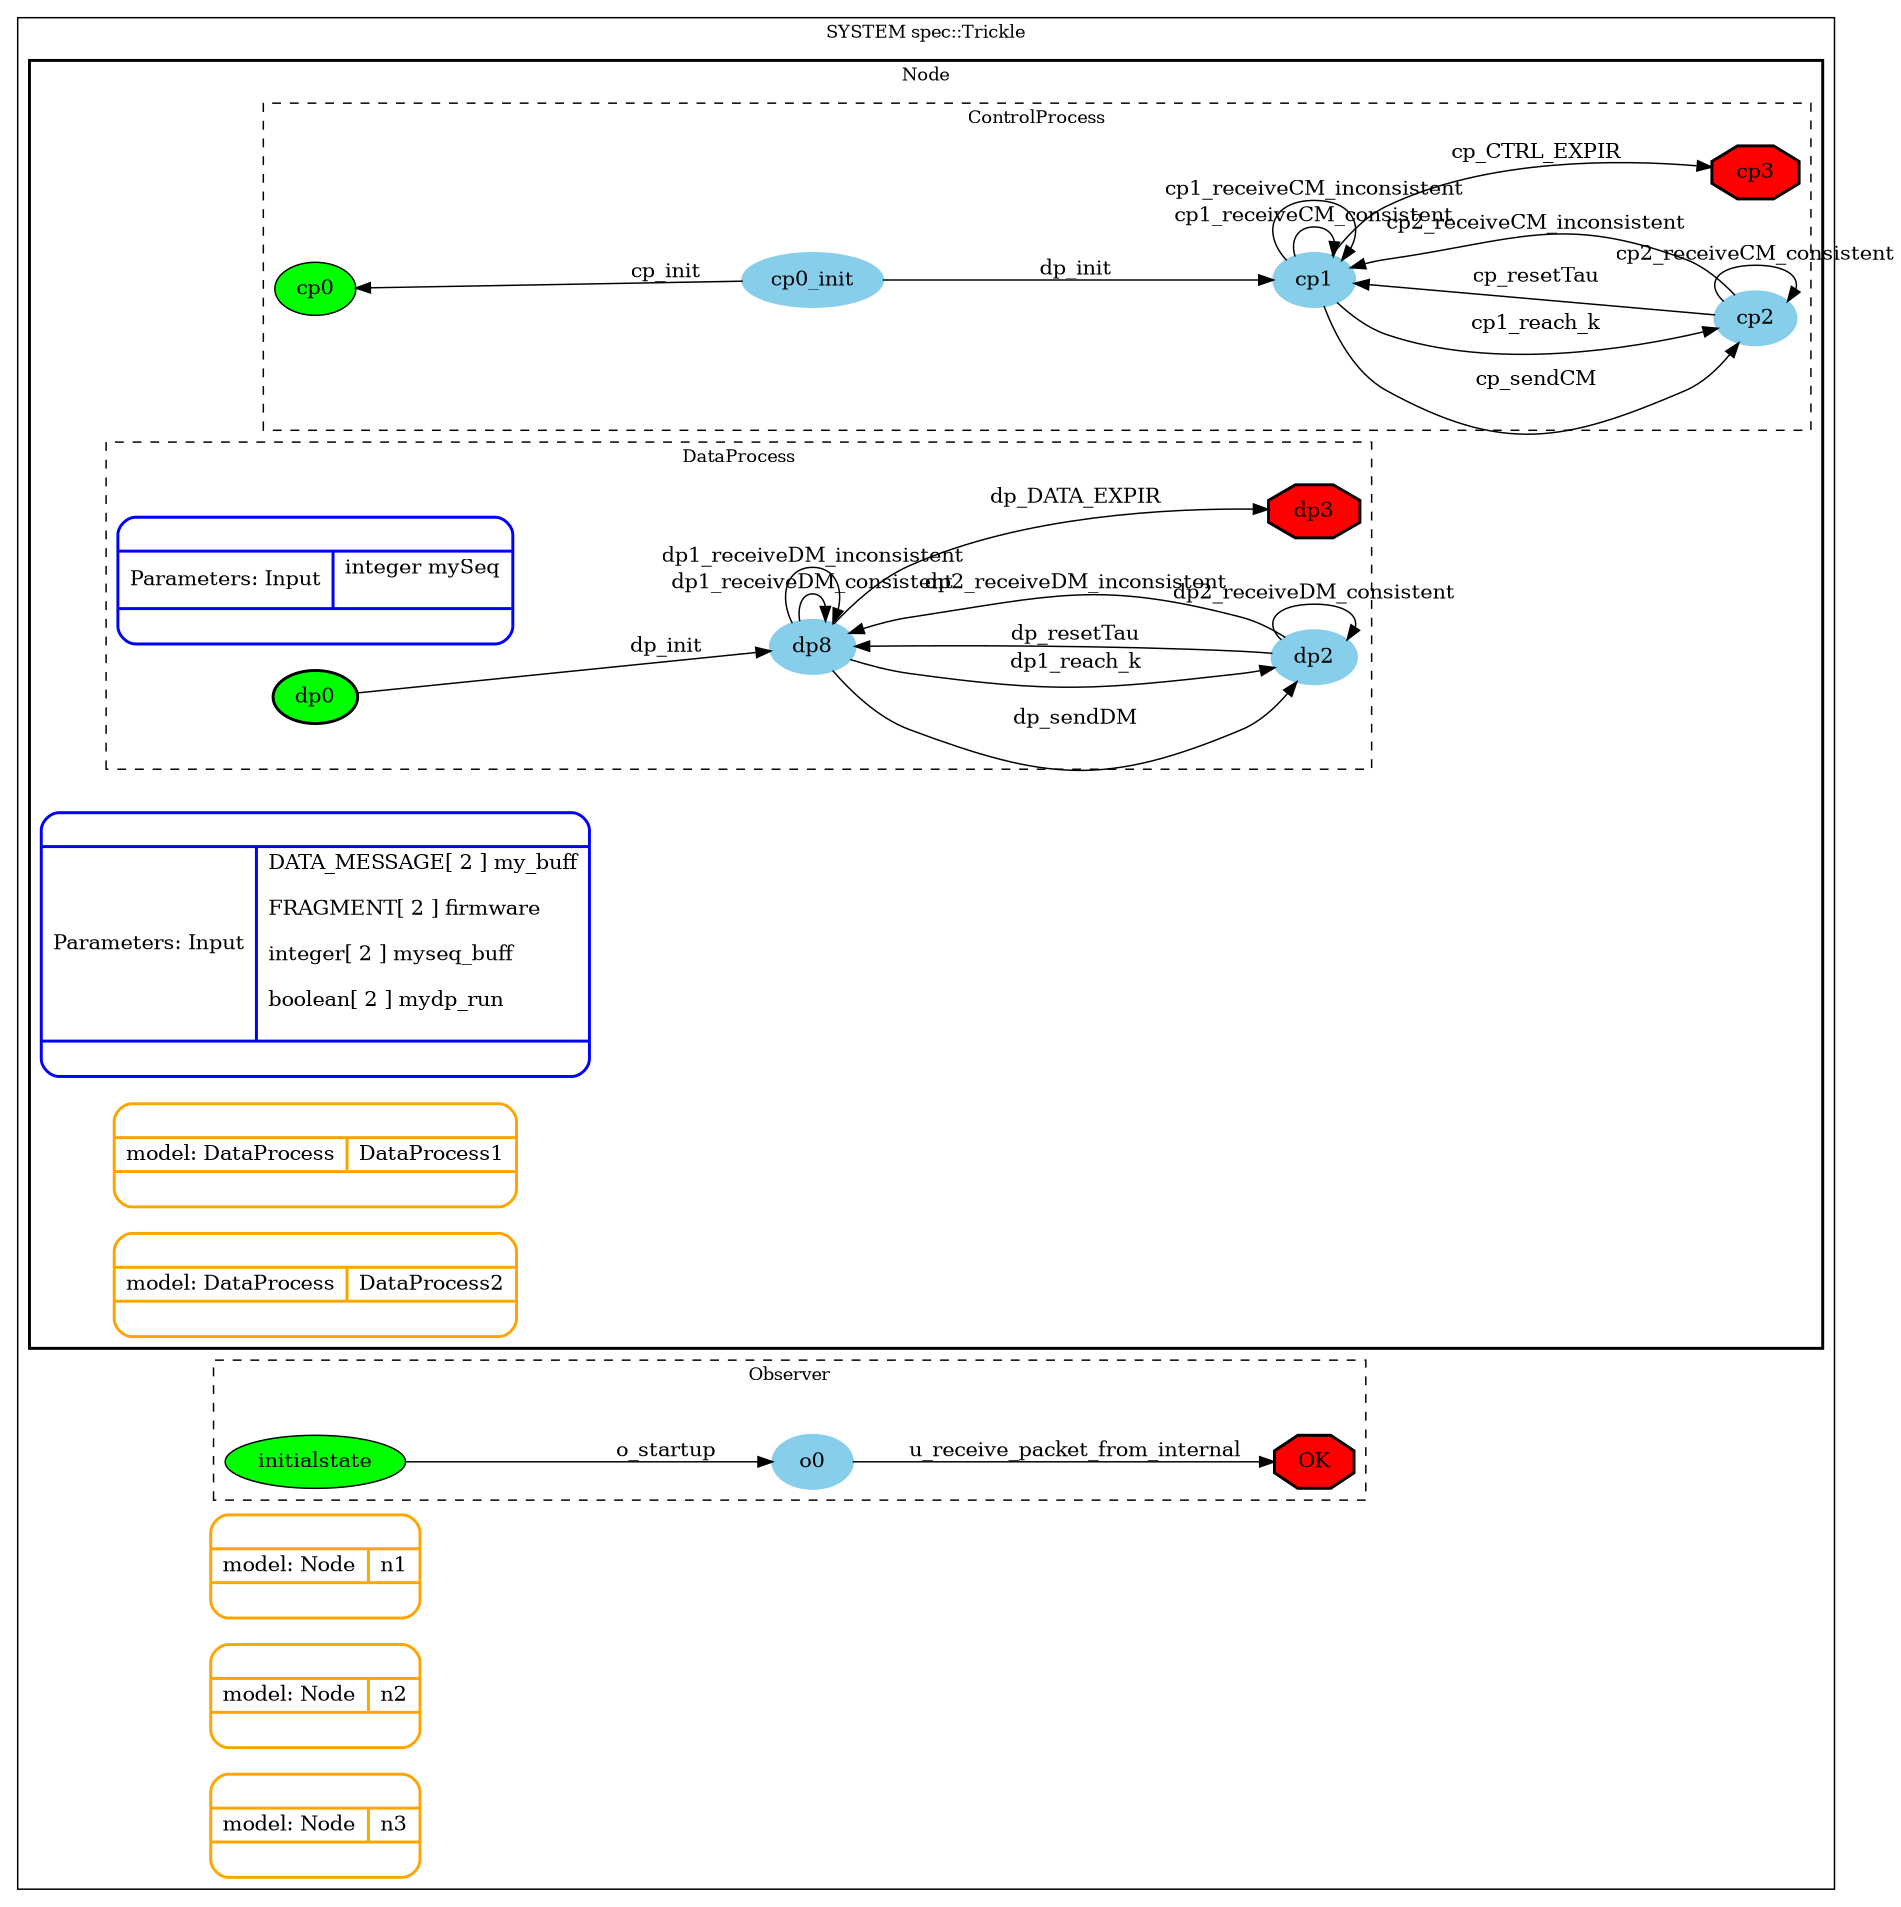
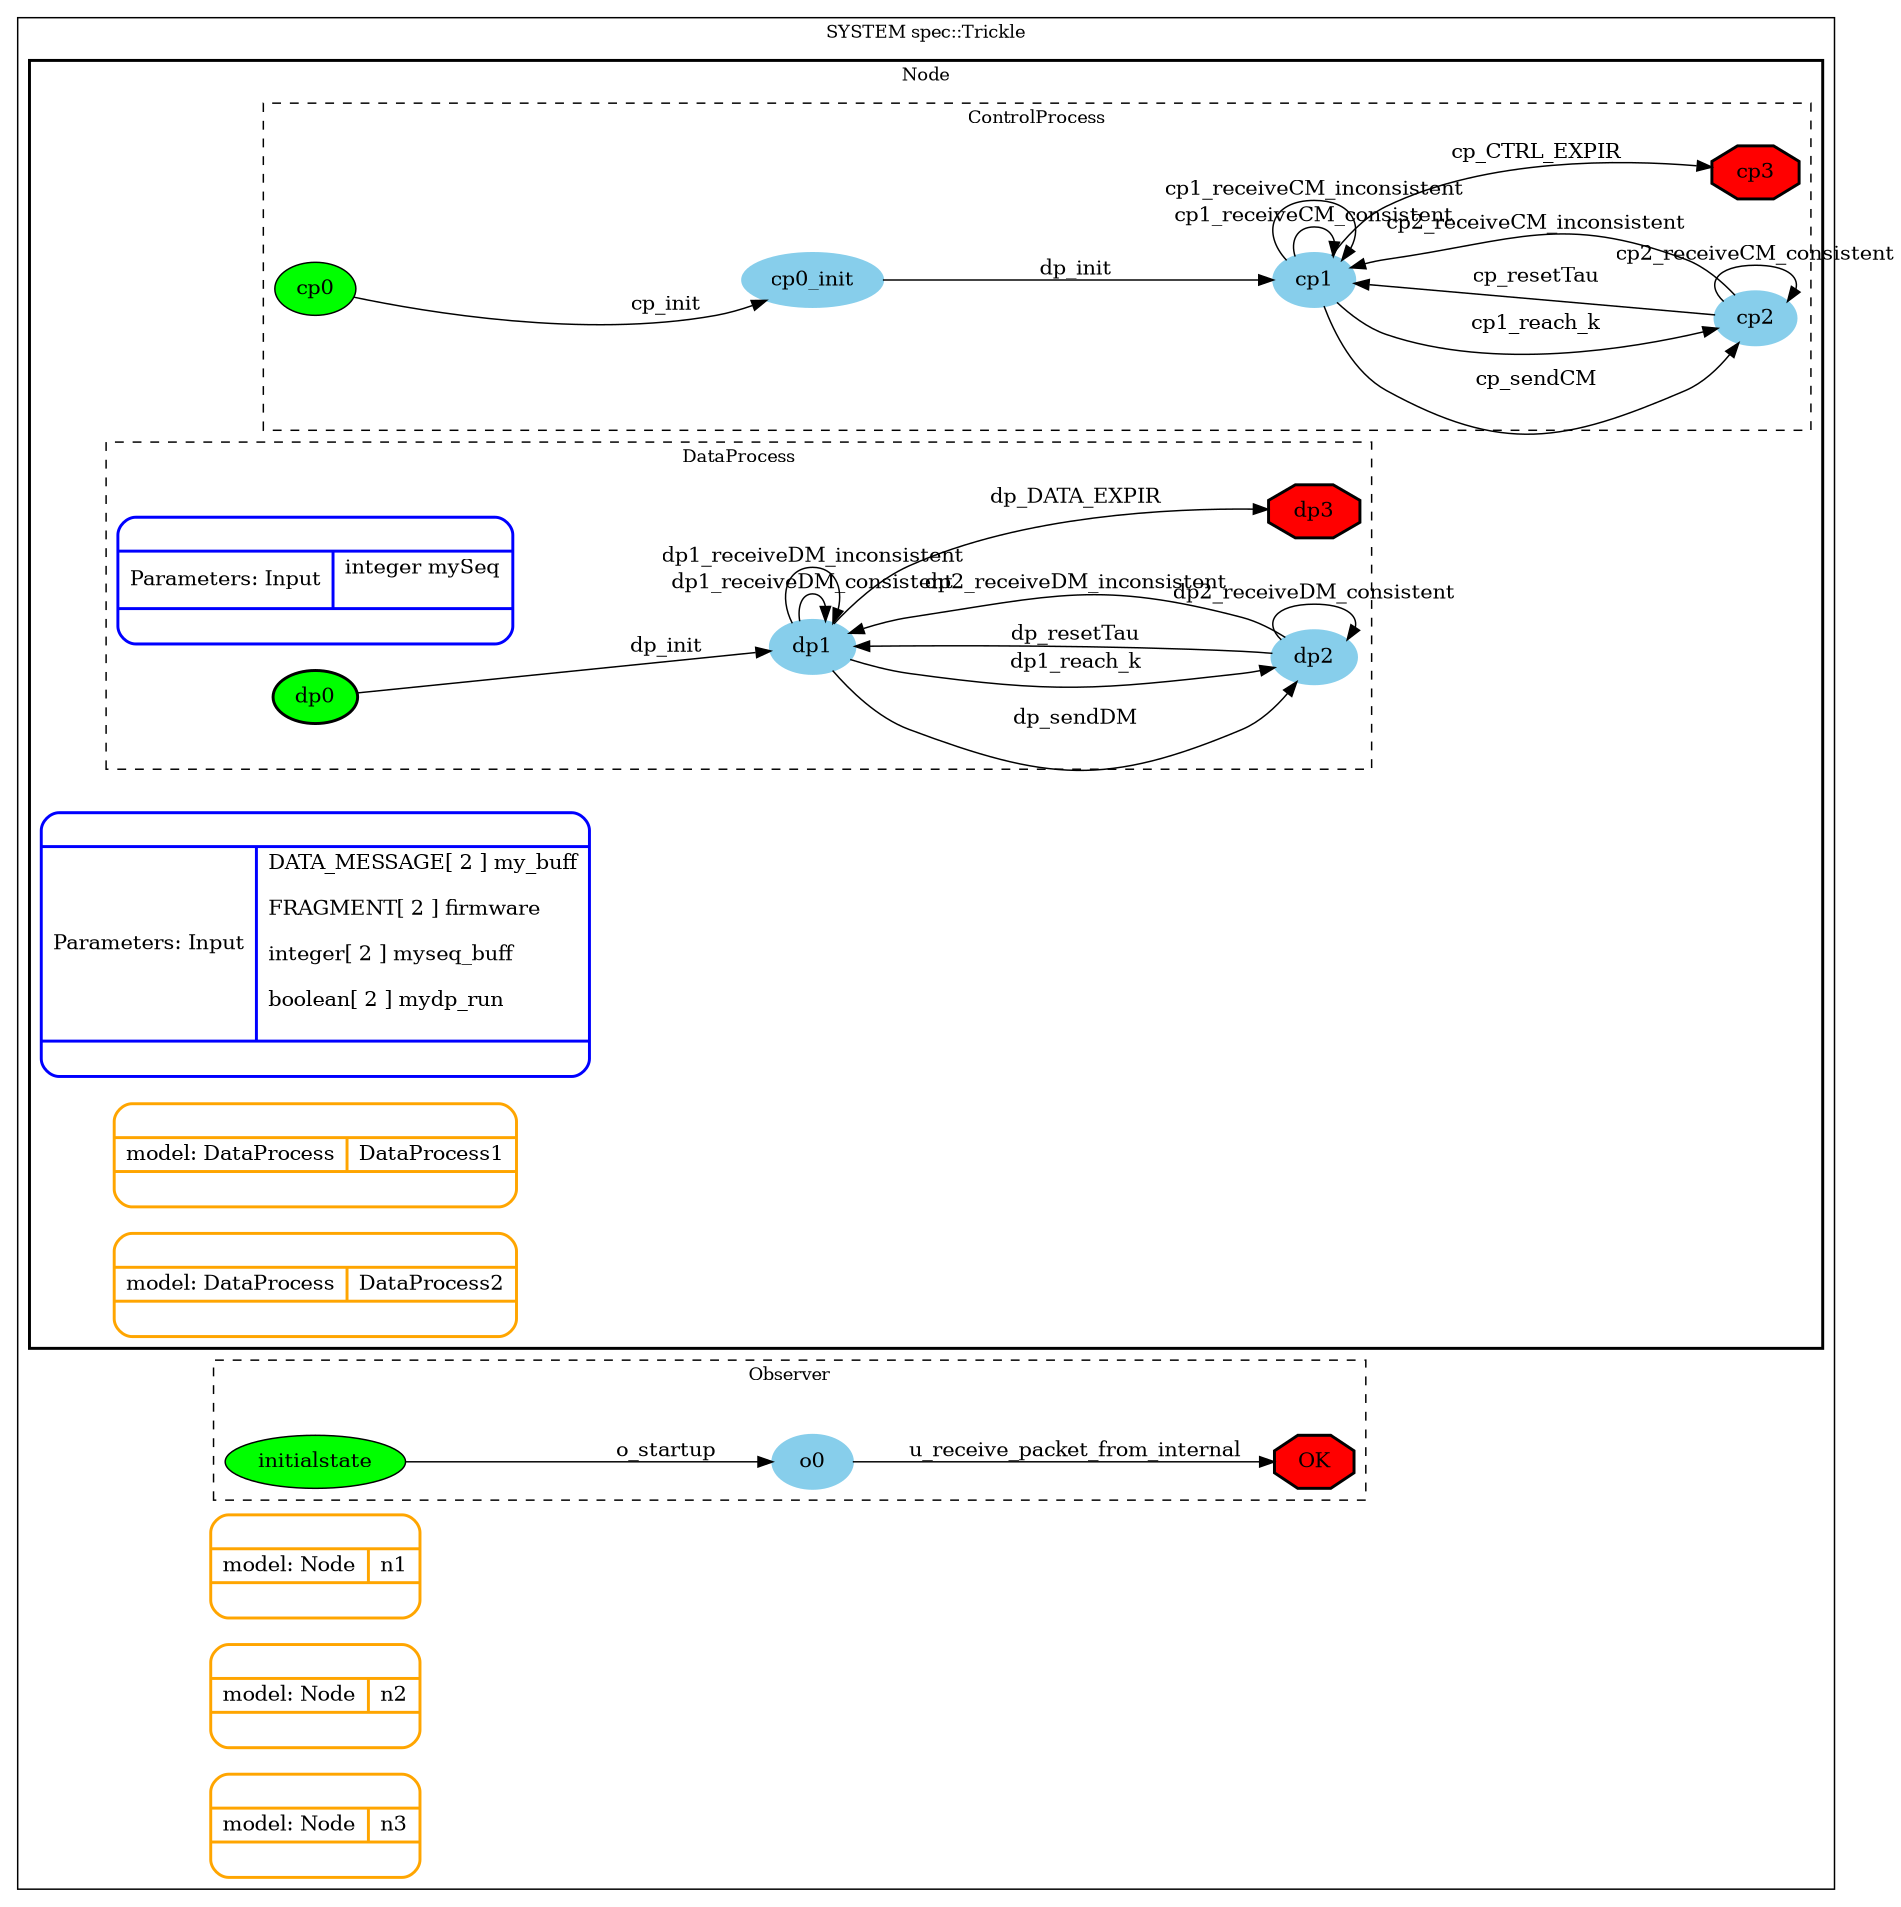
(557, 284) -> (553, 323)
(813, 647) -> (813, 647)
